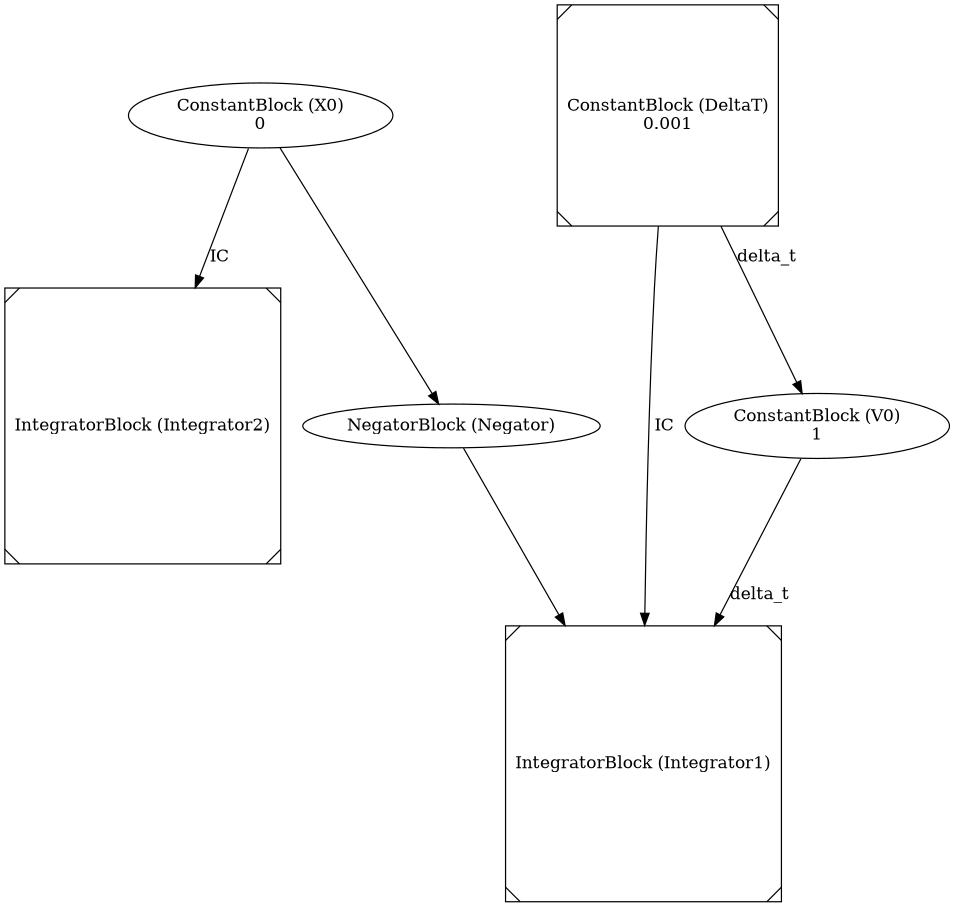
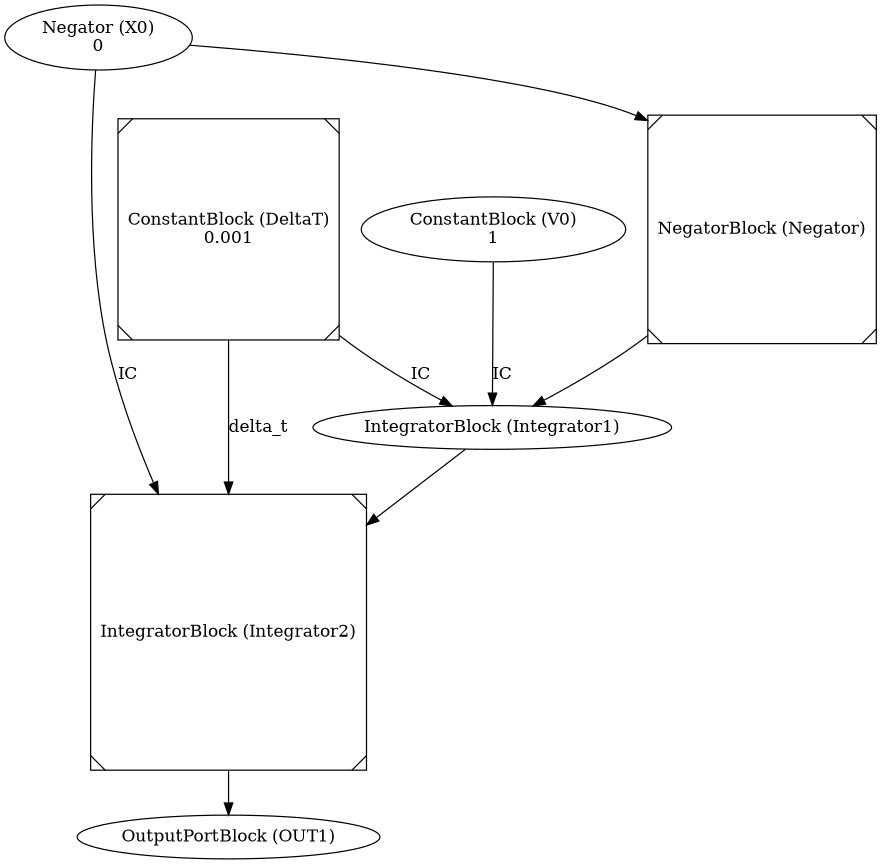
(261, 115) -> (99, 38)
(759, 304) -> (229, 411)
(451, 426) -> (762, 229)
none -> (421, 483)
(760, 595) -> (502, 375)
(643, 764) -> (492, 427)
none -> (229, 837)
